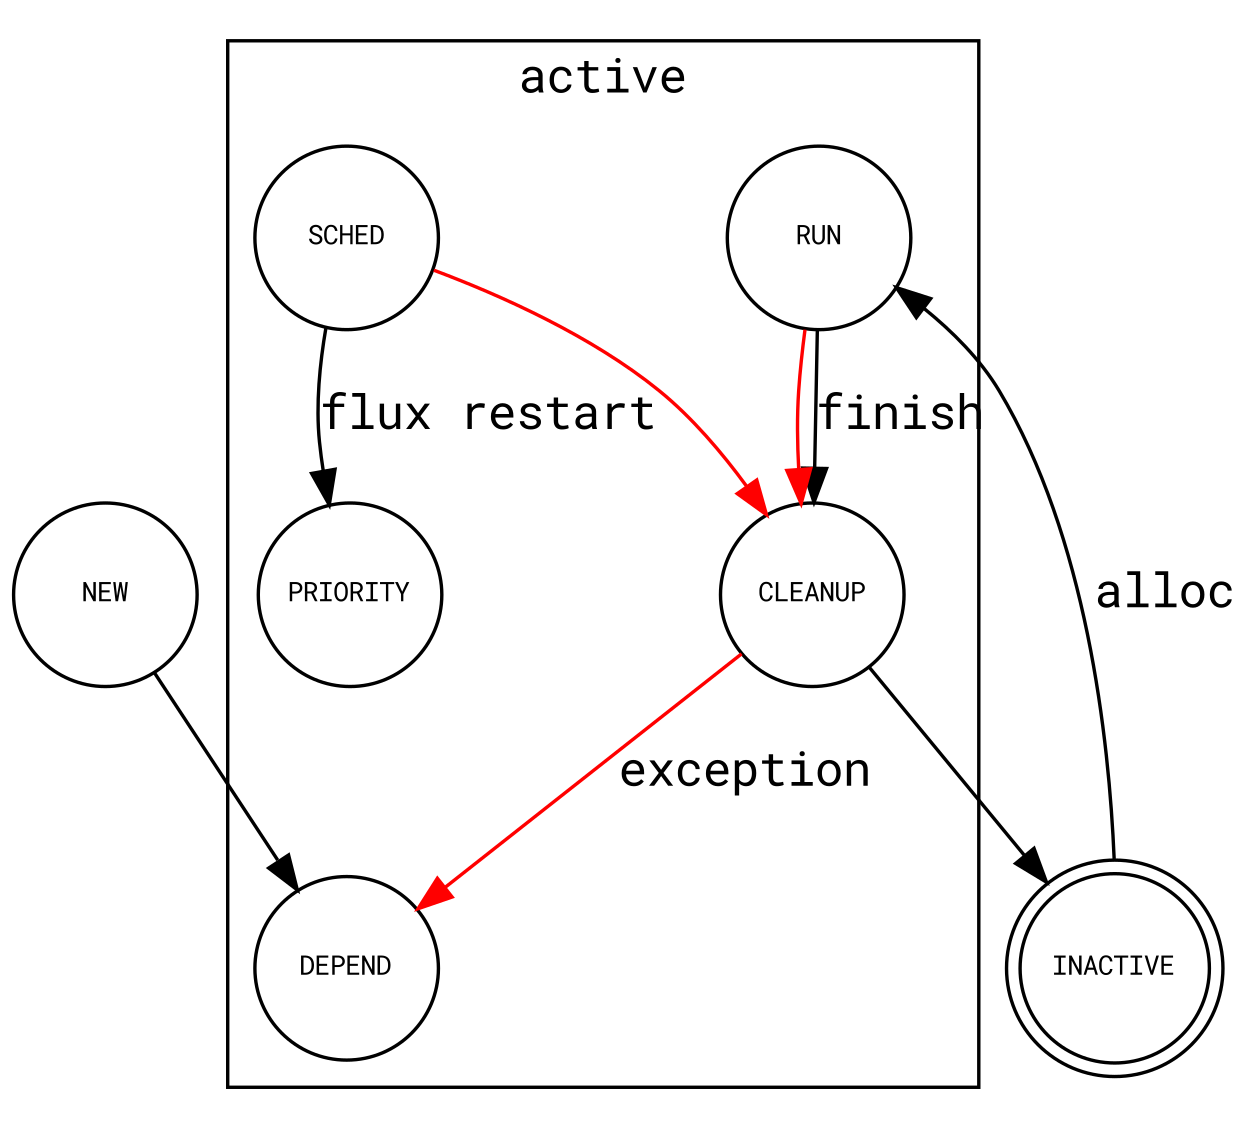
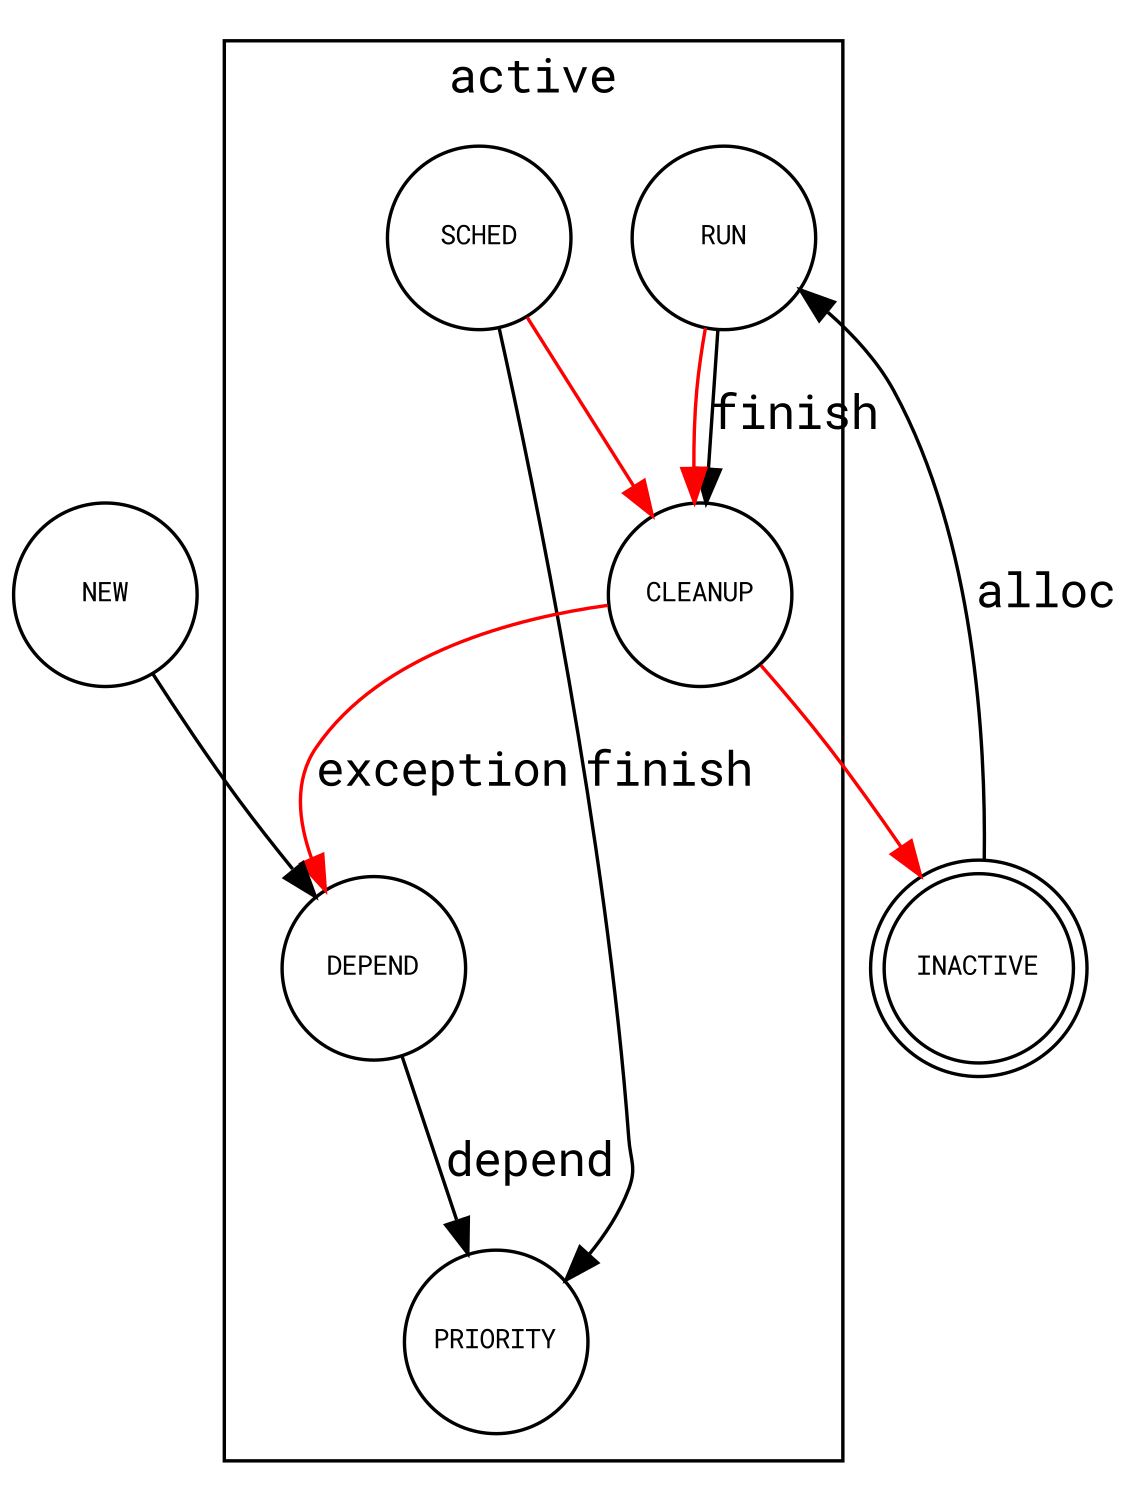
(489, 416) -> (670, 773)
(947, 761) -> (820, 736)
none -> (429, 1138)
